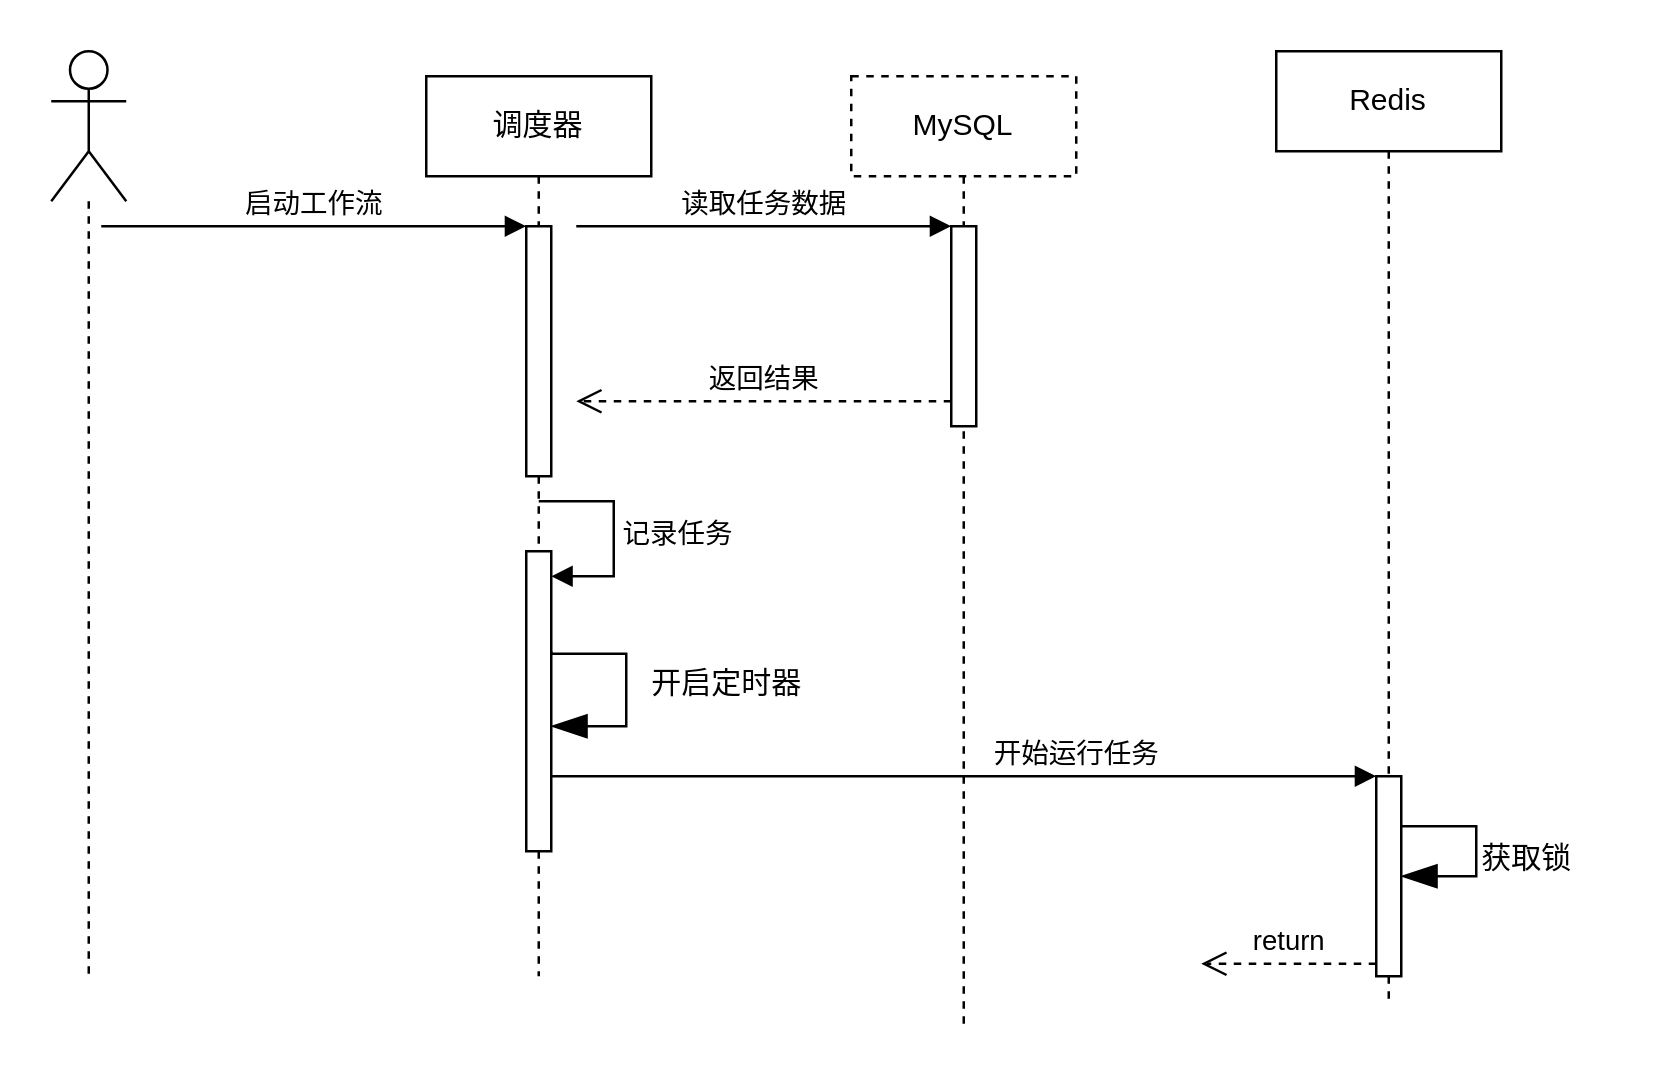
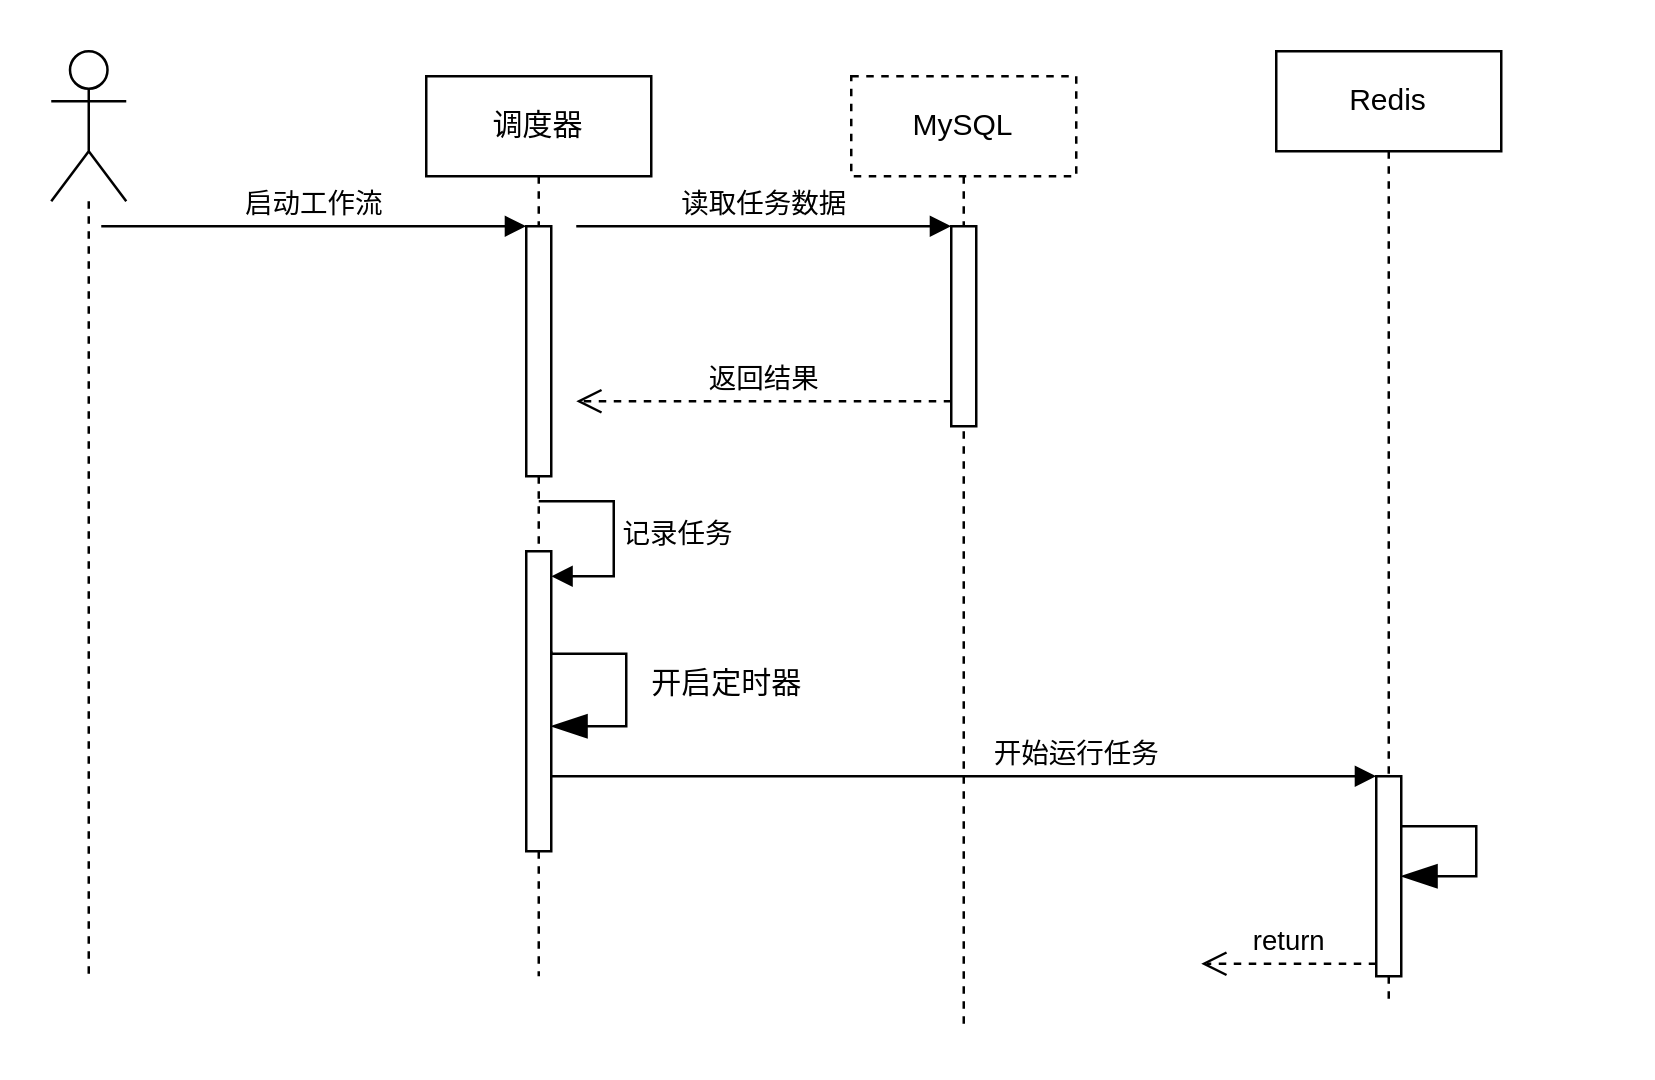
(1526, 859) -> none
